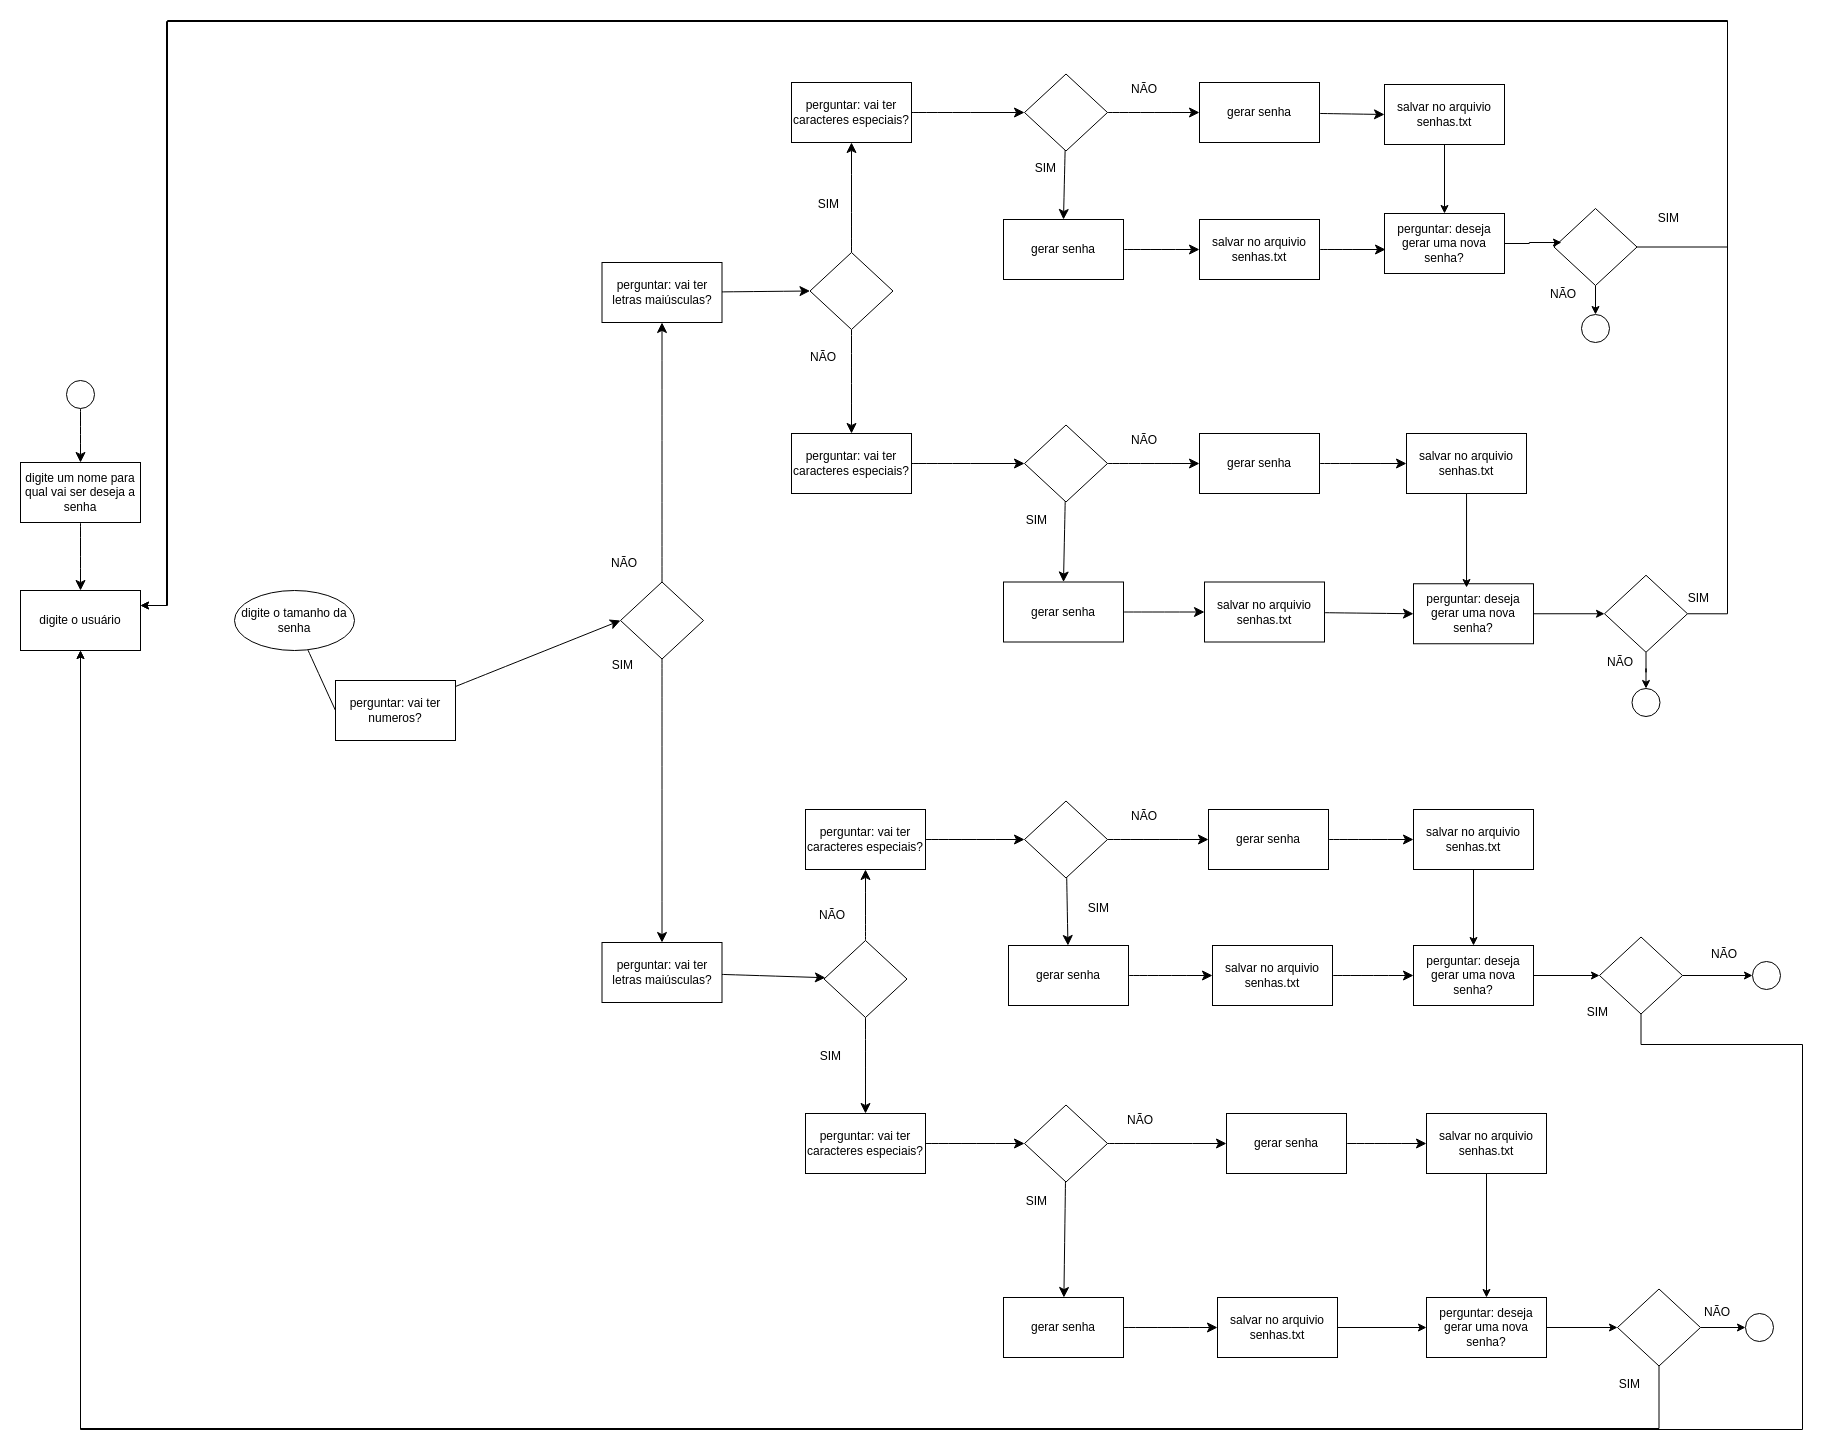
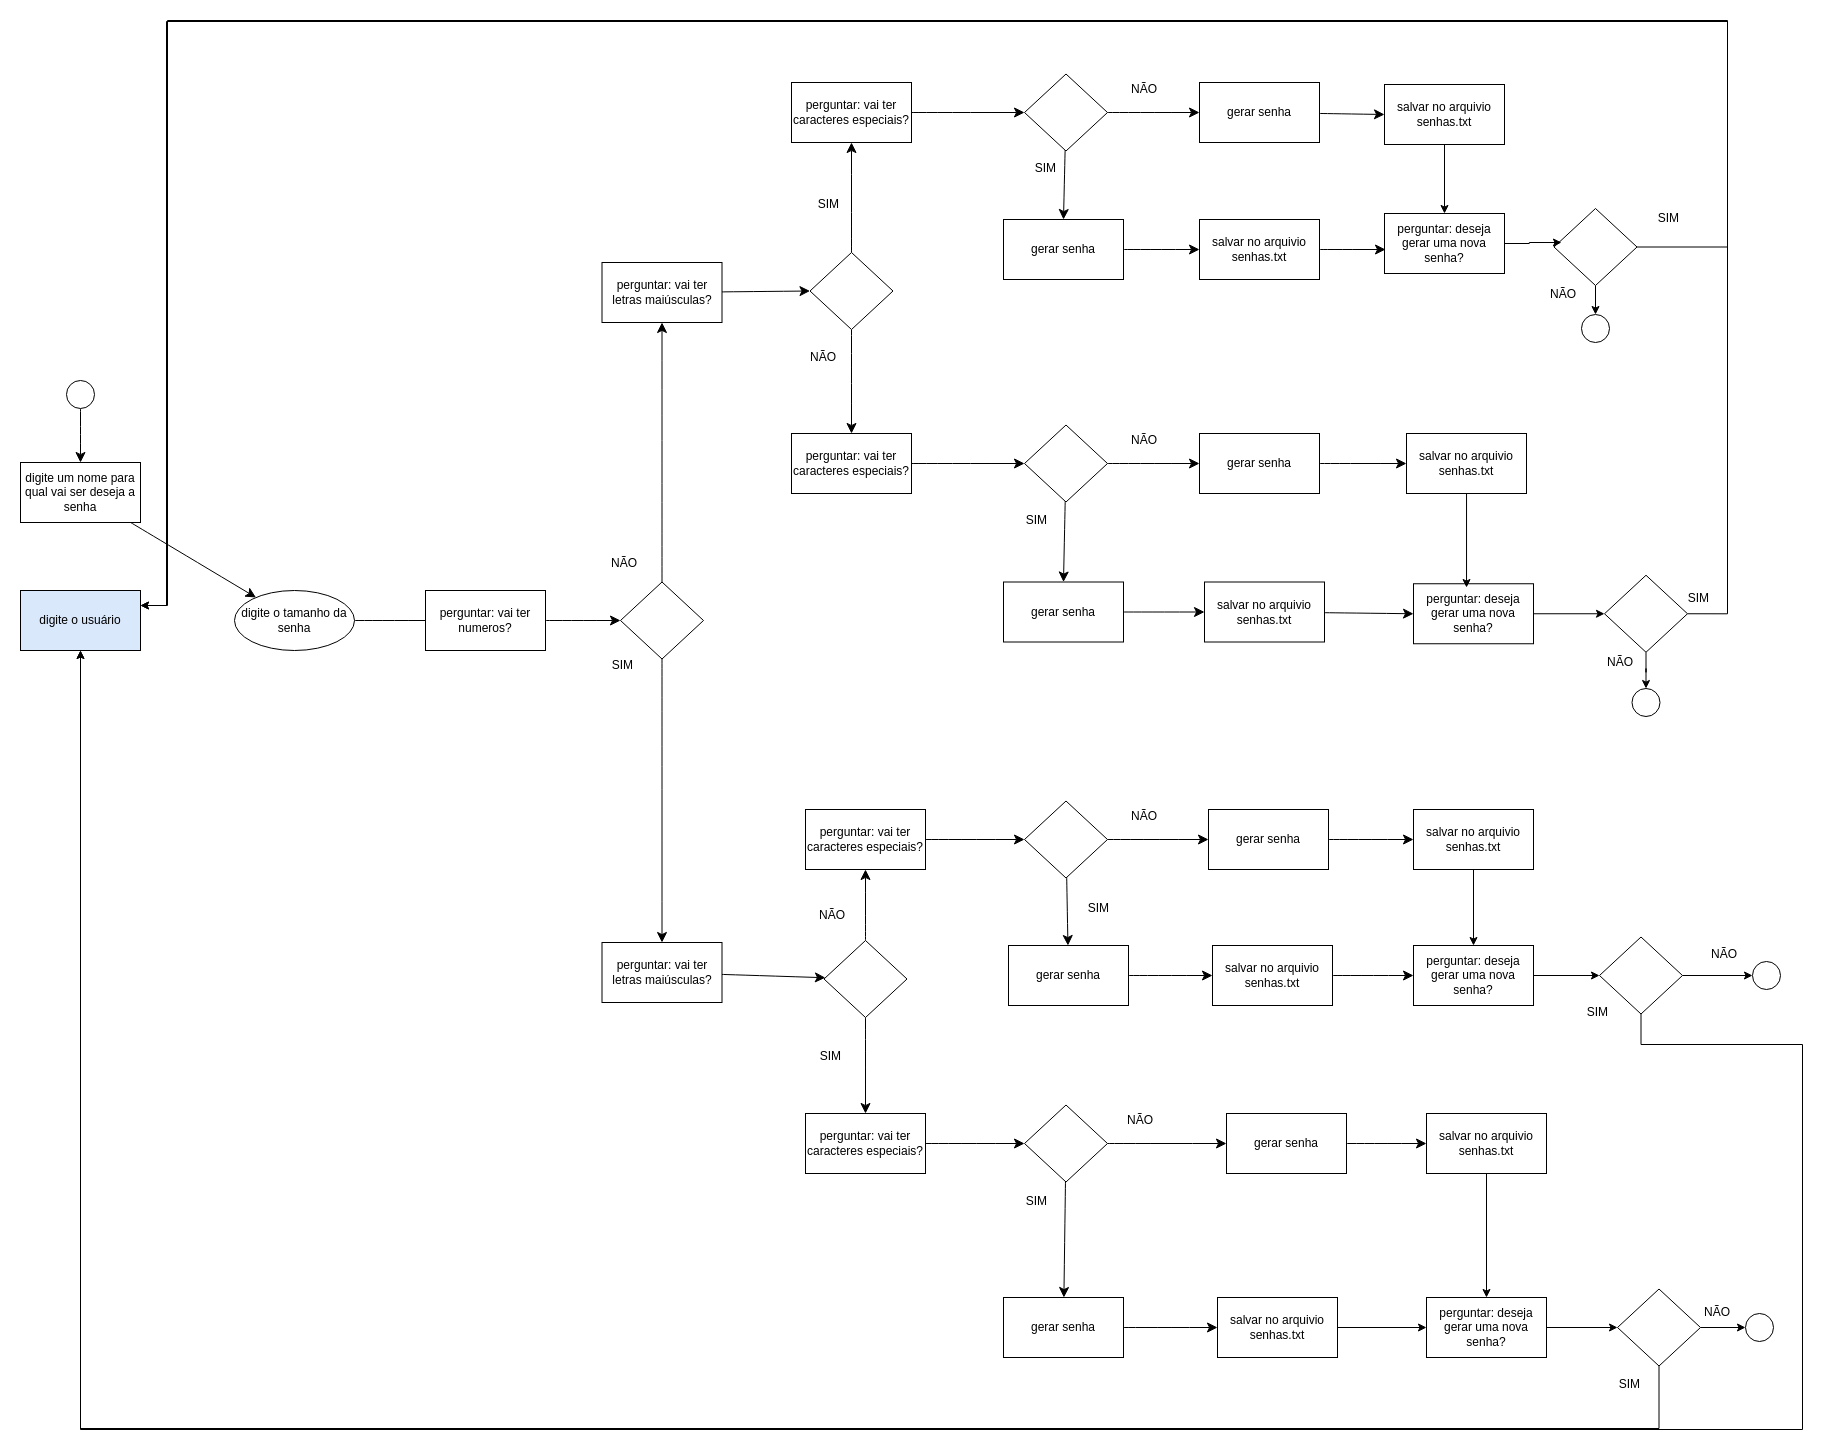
(81, 553) -> (191, 558)
(81, 621) -> (81, 621)
(396, 711) -> (486, 621)
